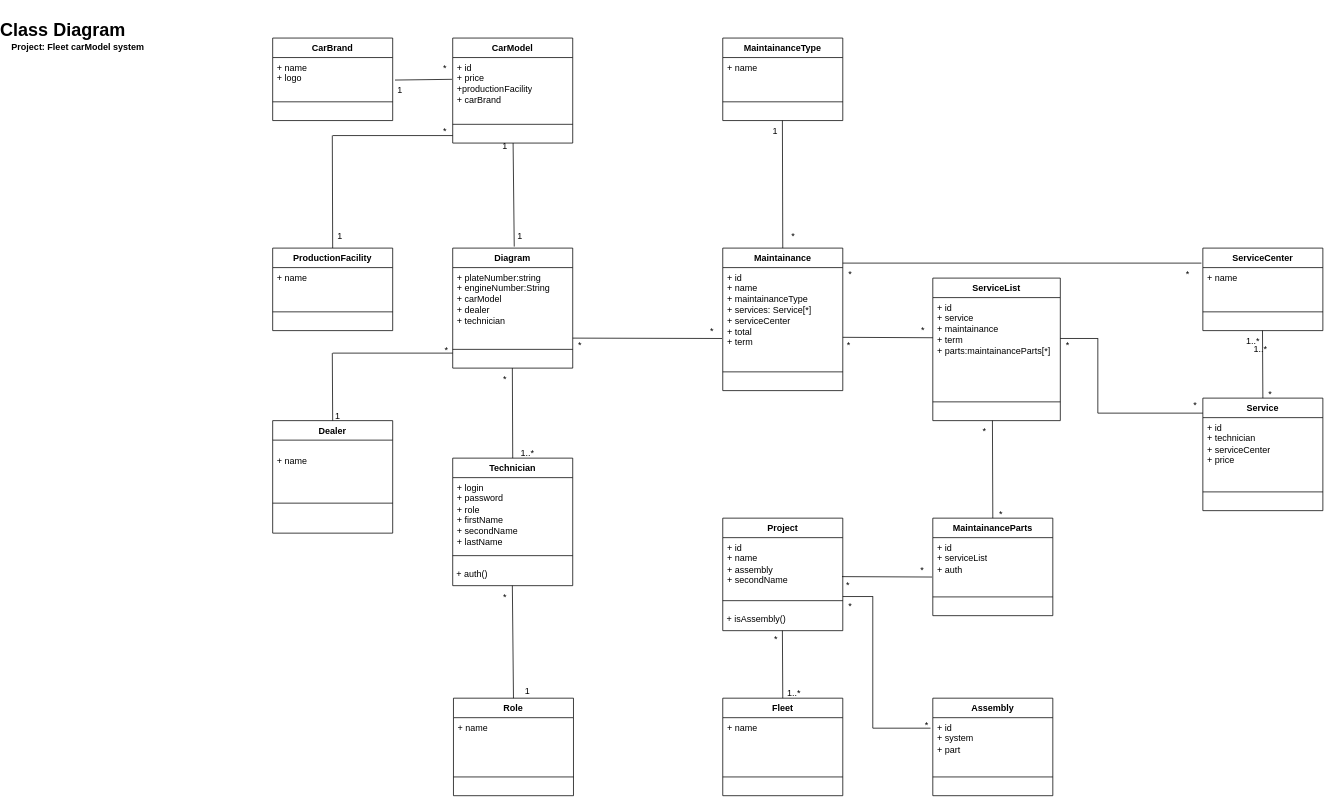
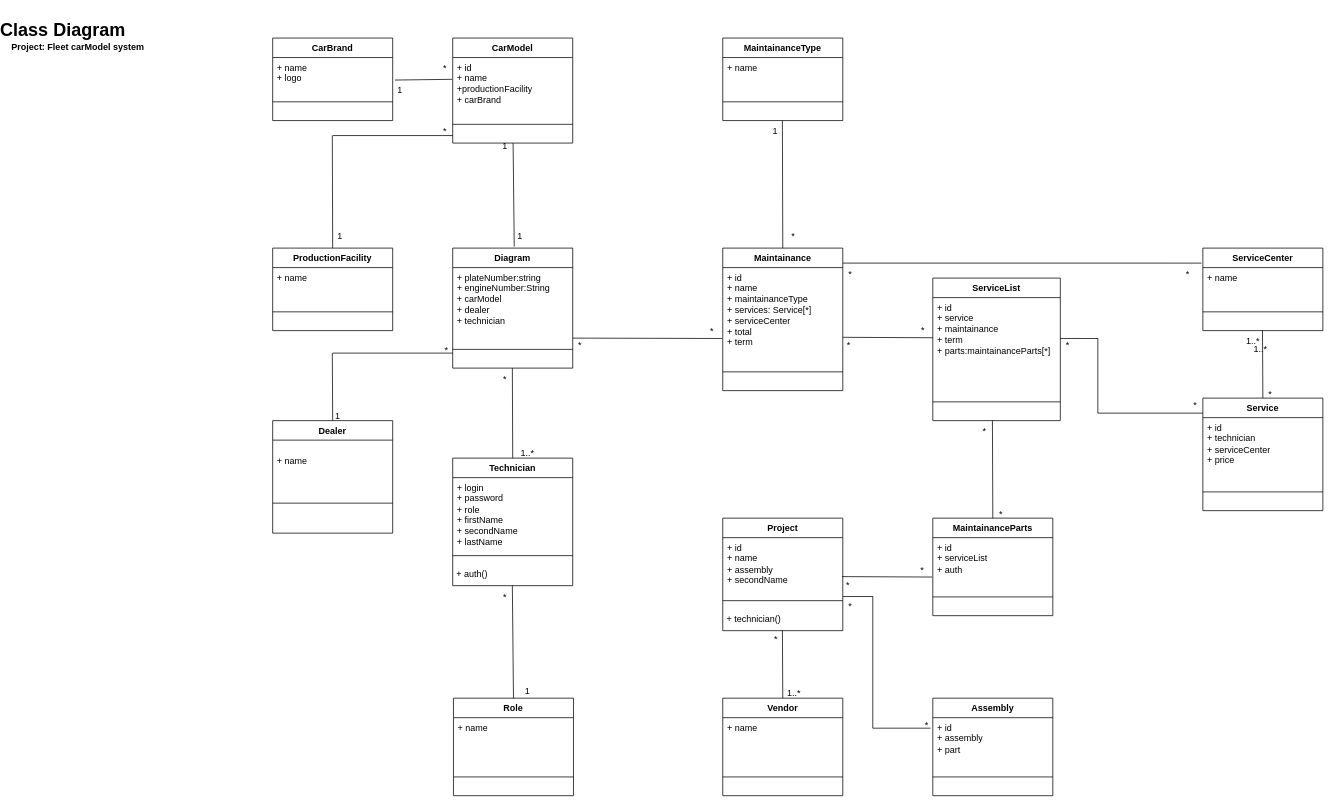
(500, 84) -> (500, 84)
(756, 619) -> (756, 619)
(783, 709) -> (783, 709)
(956, 739) -> (960, 739)
